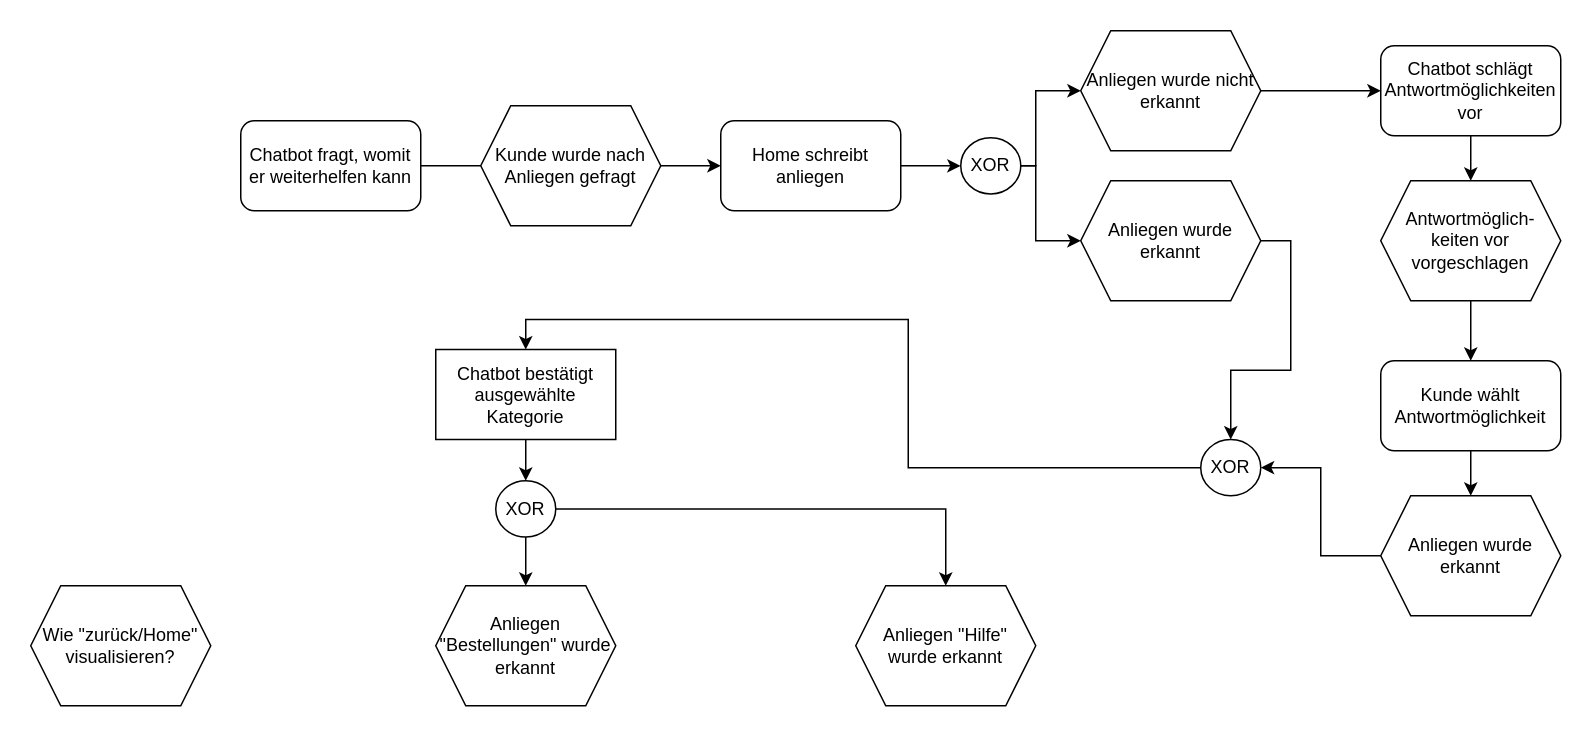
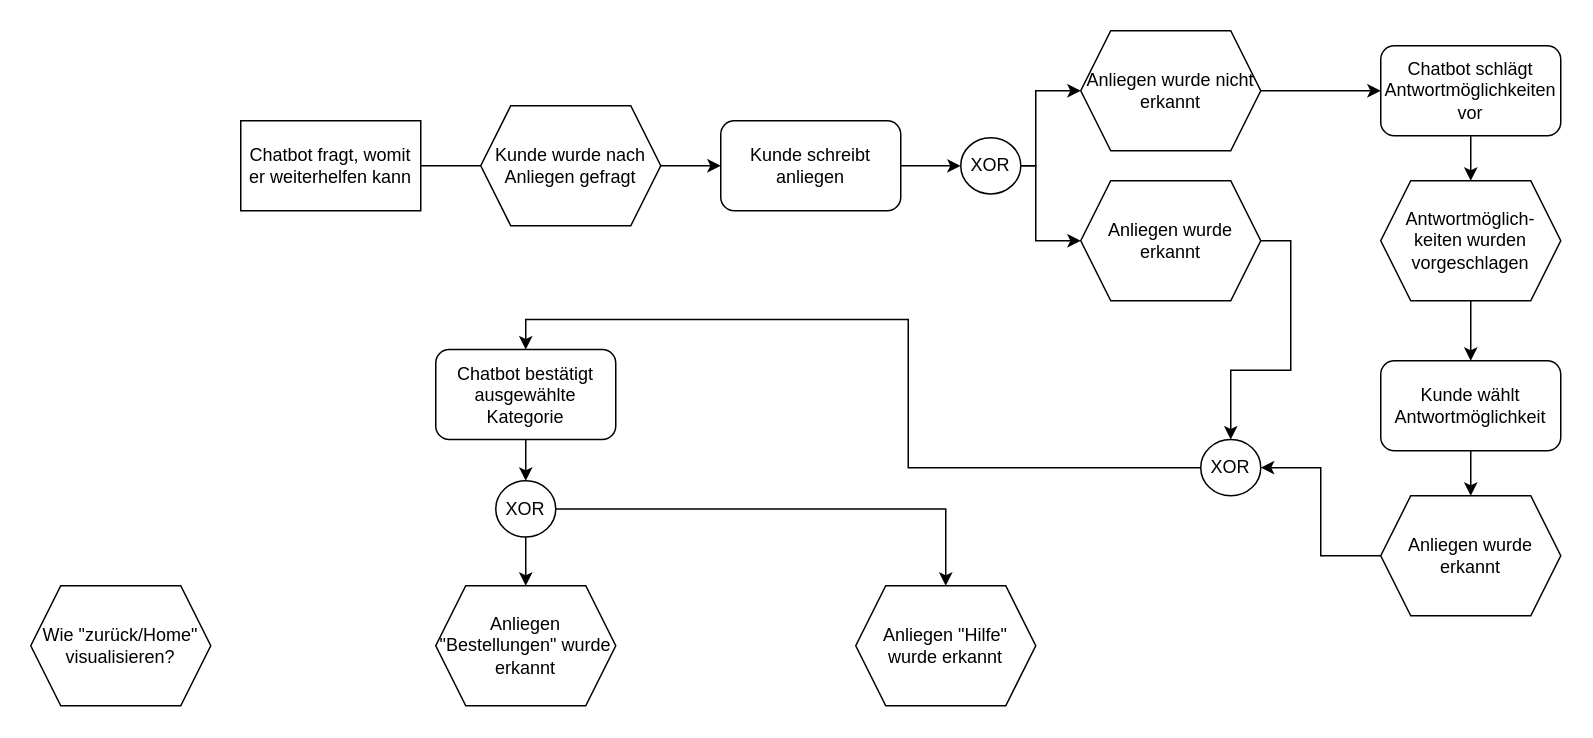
(331, 166) -> (331, 166)
(811, 166) -> (811, 166)
(1471, 241) -> (1471, 241)
(526, 395) -> (526, 395)
